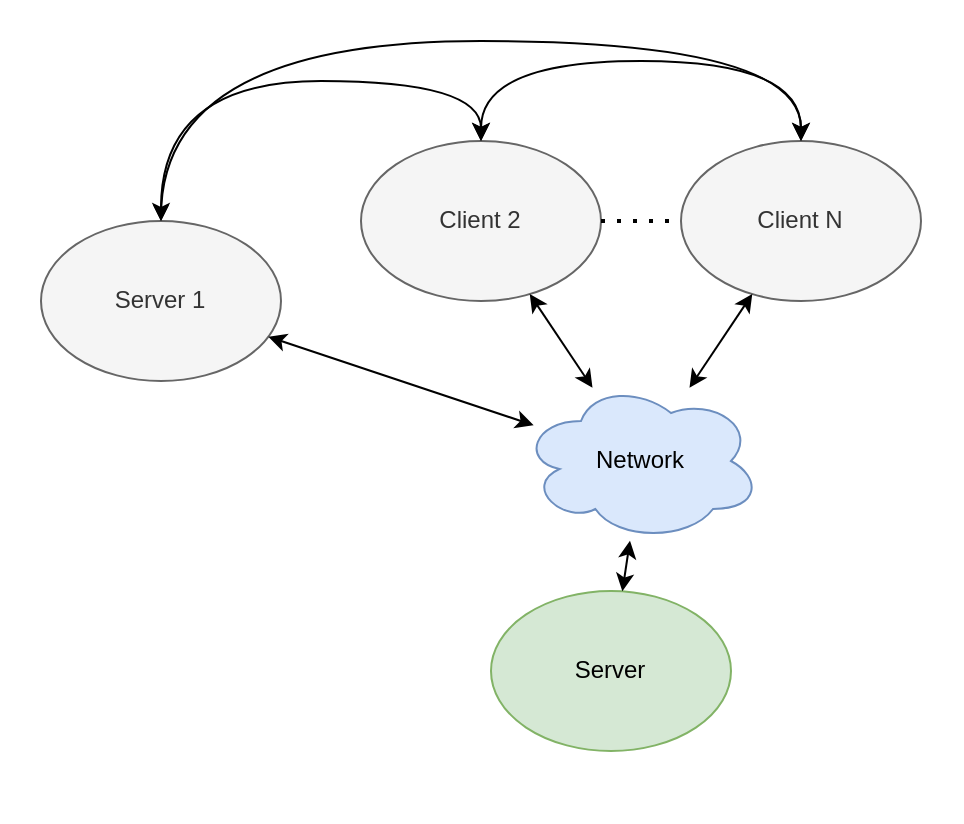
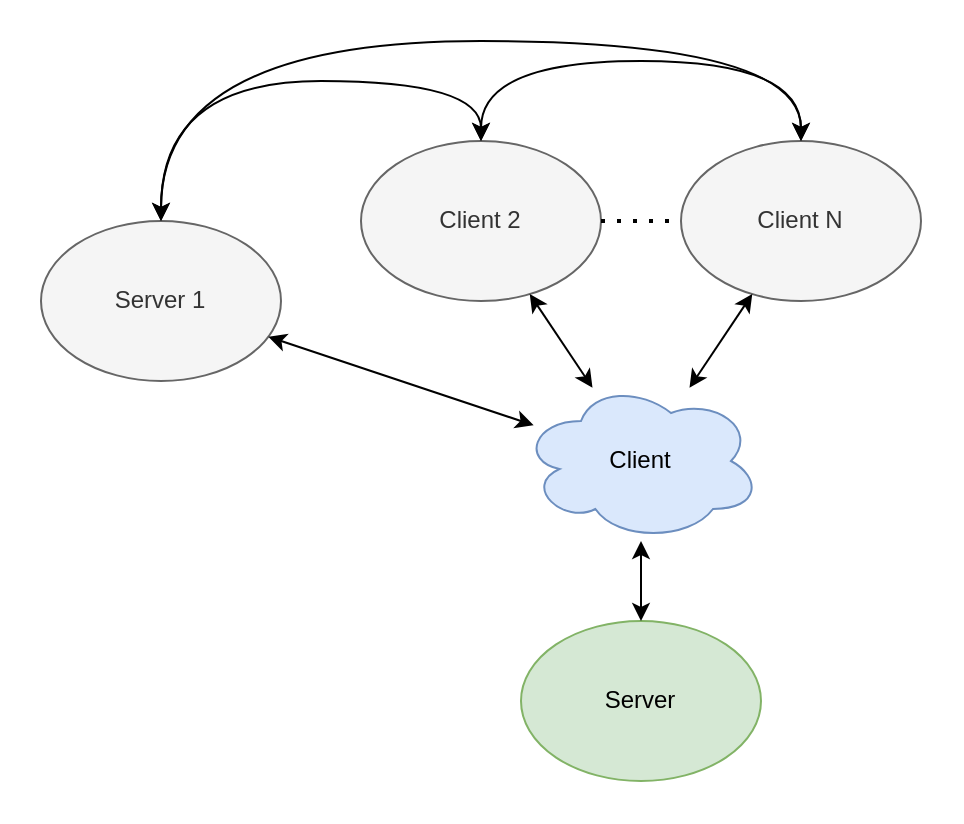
(170, 166) -> (282, 66)
(641, 461) -> (641, 461)
(611, 671) -> (641, 701)
